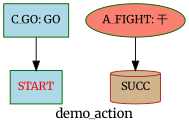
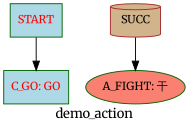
(36, 20) -> (36, 87)
(36, 49) -> (36, 49)
(135, 49) -> (135, 49)
